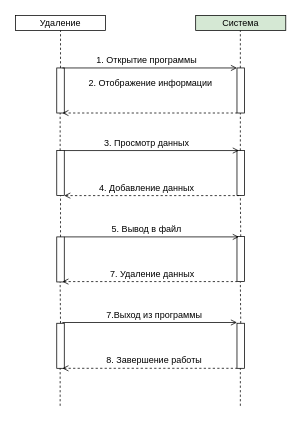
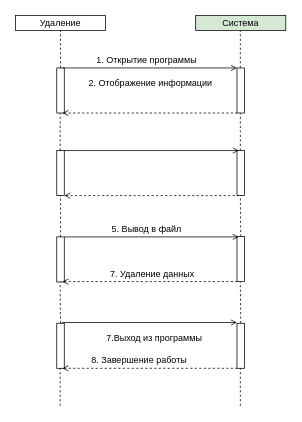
(147, 143) -> none
(147, 188) -> none
(154, 315) -> (154, 338)
(154, 360) -> (139, 360)
